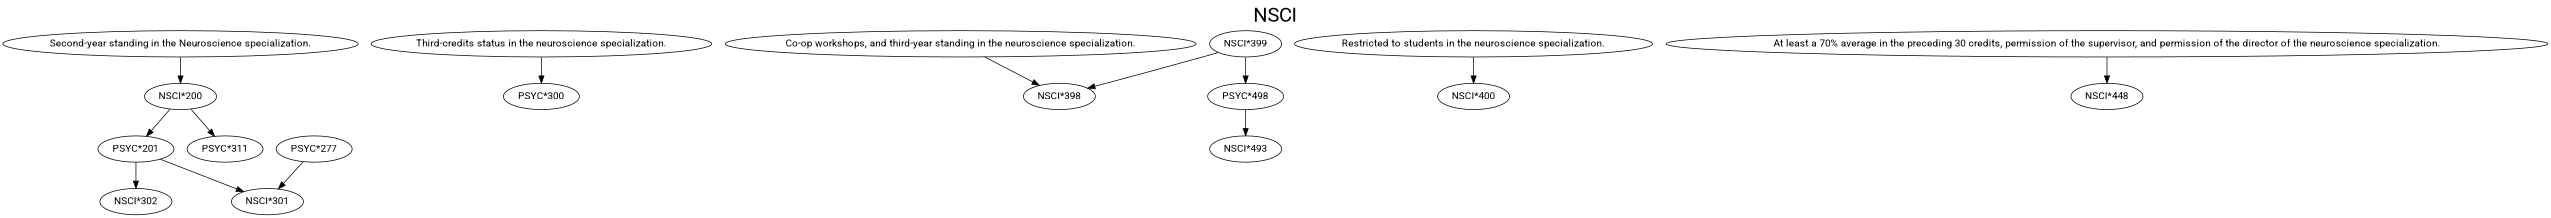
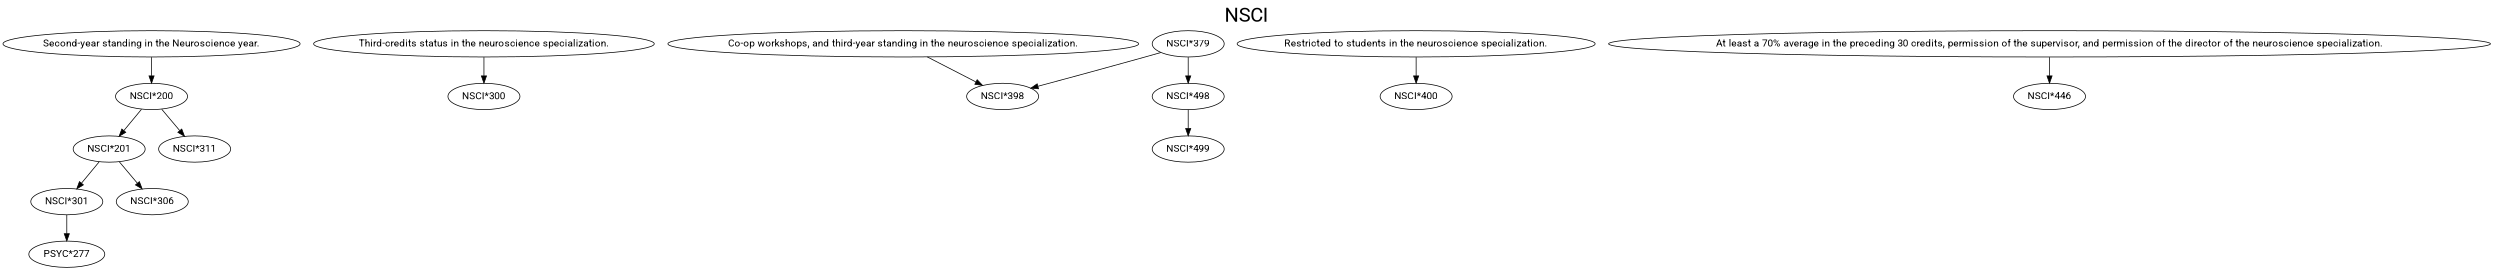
(181, 44) -> (152, 44)
(1246, 44) -> (1188, 44)
(541, 96) -> (484, 96)
(1246, 96) -> (1188, 96)
(2107, 96) -> (2050, 96)
(136, 149) -> (109, 149)
(225, 149) -> (195, 149)
(1246, 149) -> (1188, 149)
(293, 173) -> (67, 224)
(136, 202) -> (152, 202)
